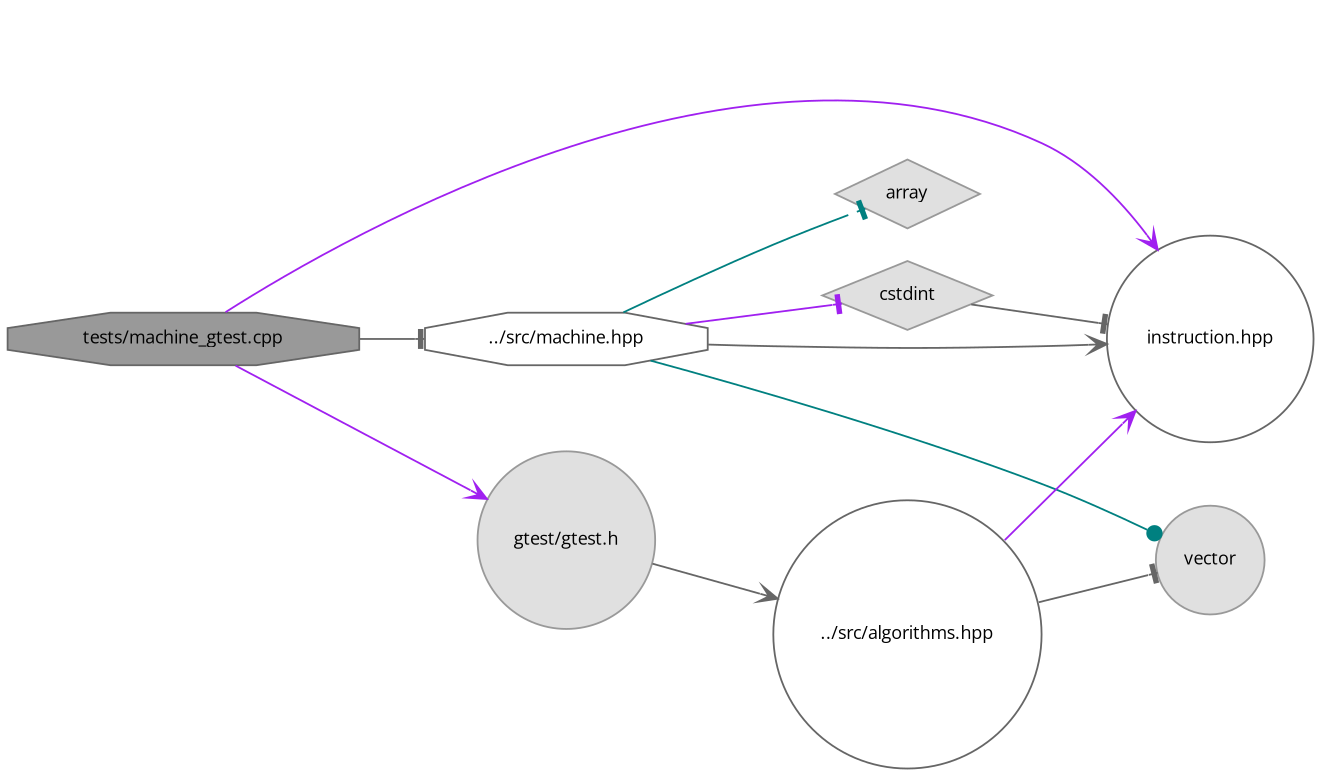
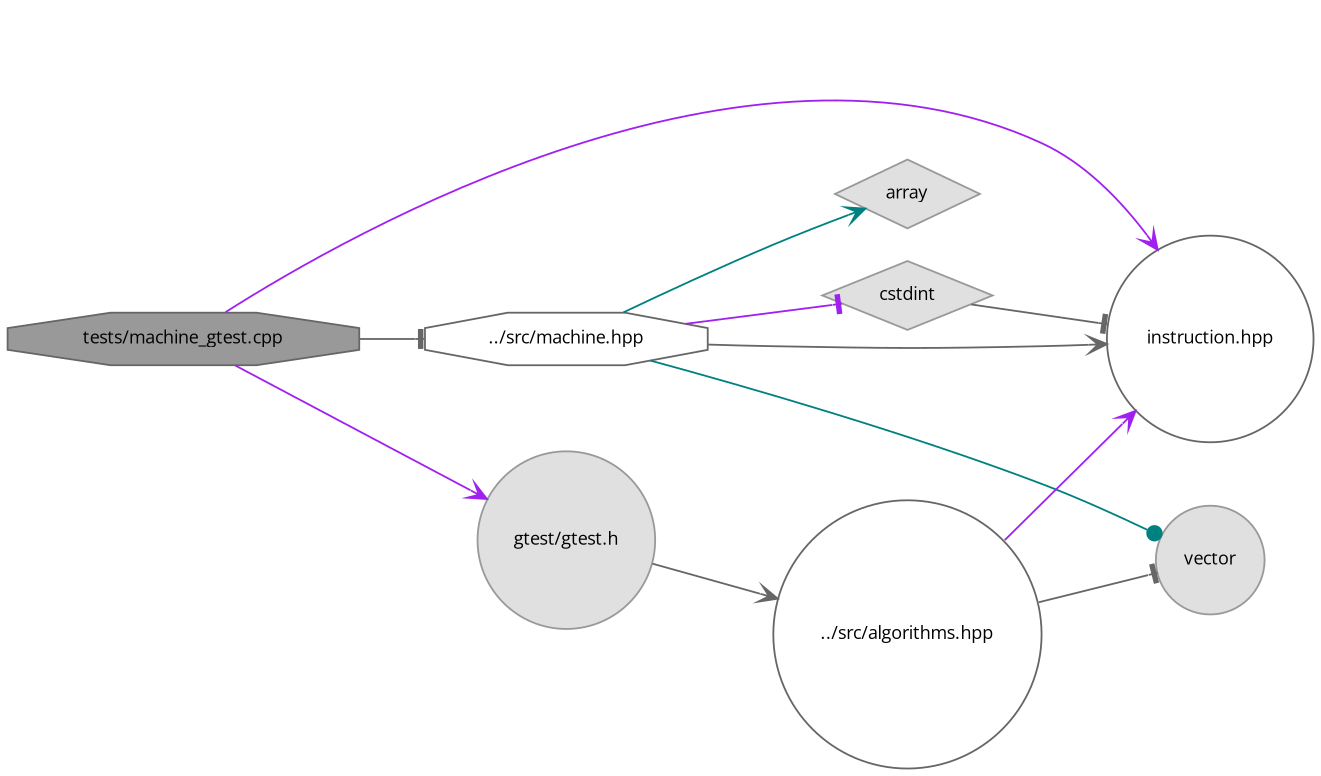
(735, 261) -> (735, 261)
